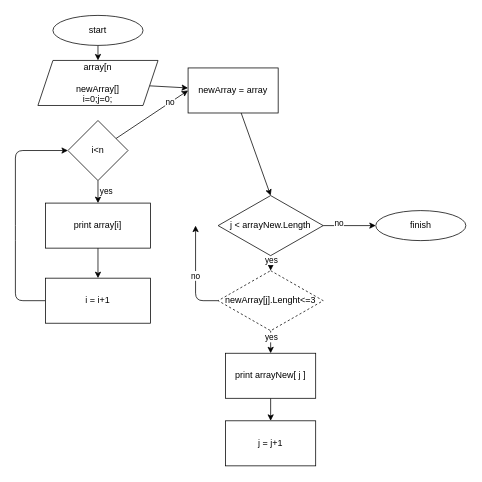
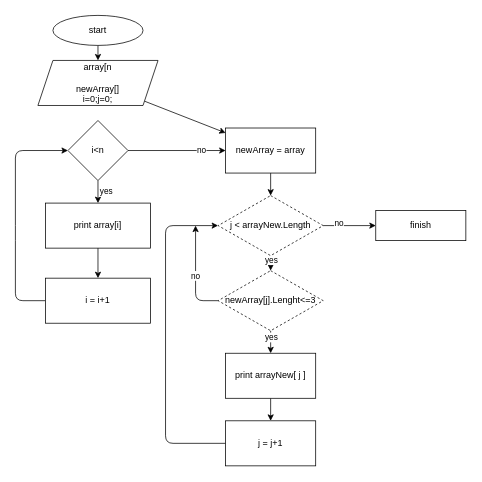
(233, 90) -> (270, 150)
(270, 225) -> (270, 225)
(420, 225) -> (420, 225)
none -> (165, 340)
